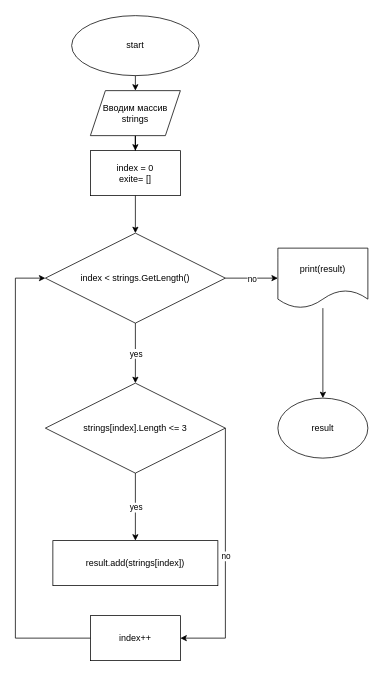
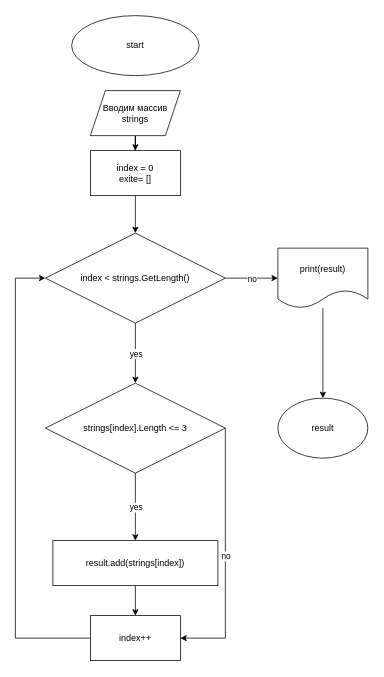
(135, 80) -> none
none -> (135, 597)
